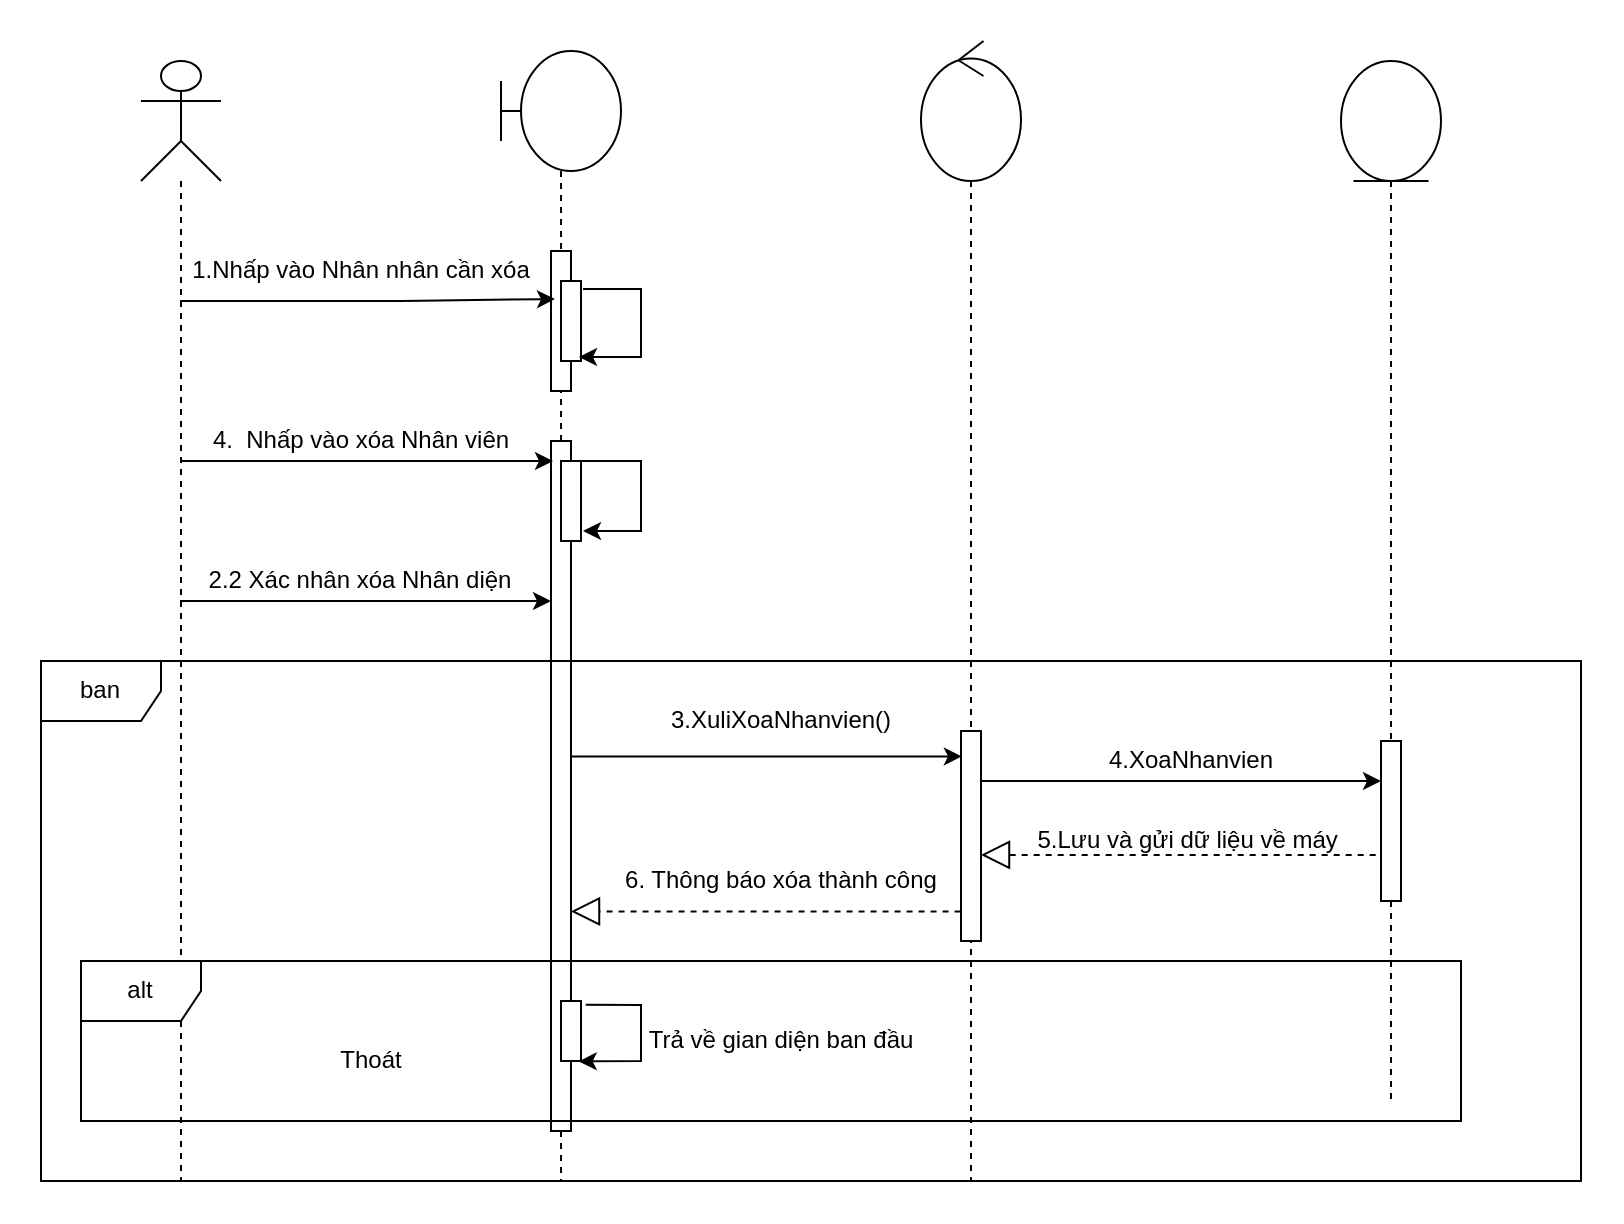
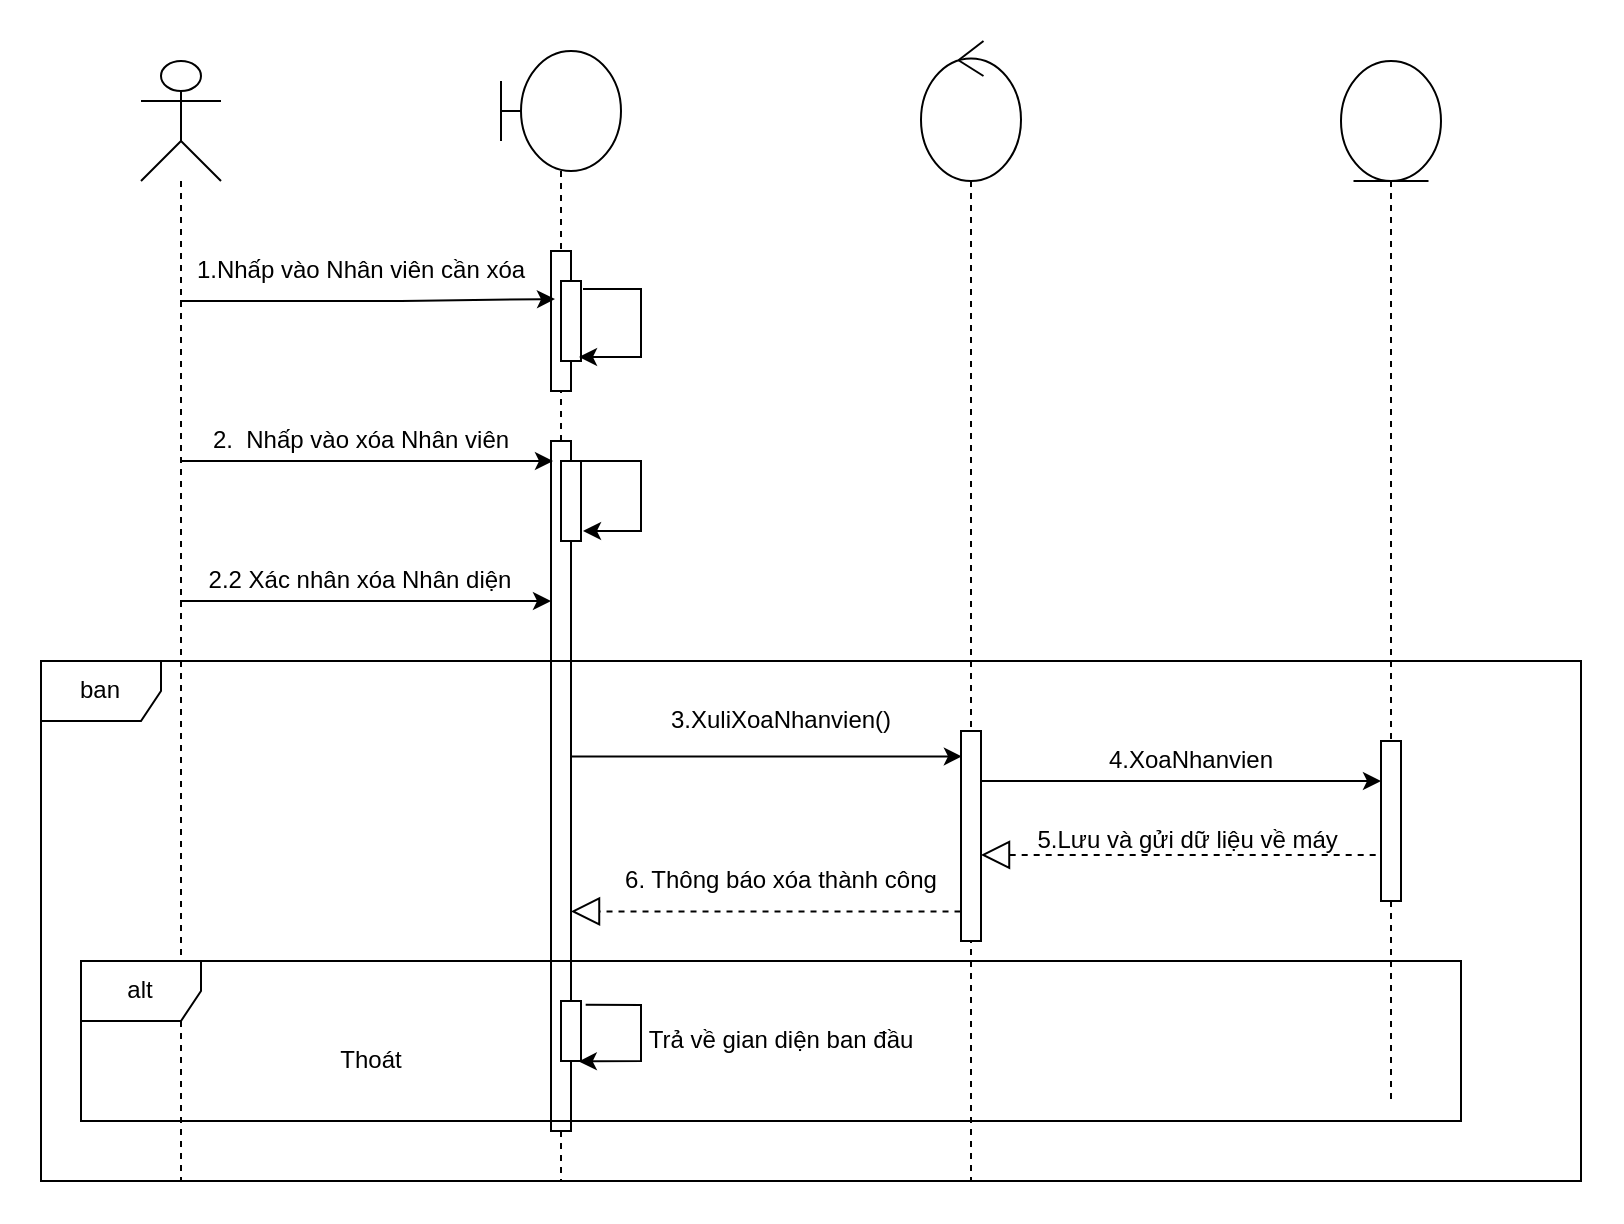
(362, 271) -> (362, 271)
(362, 441) -> (362, 441)
